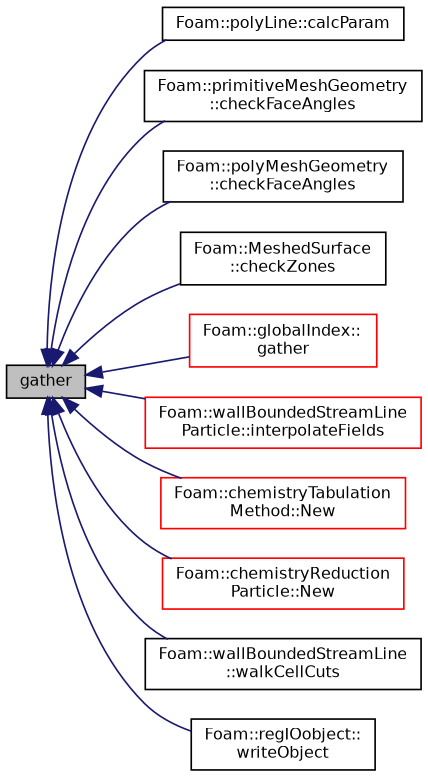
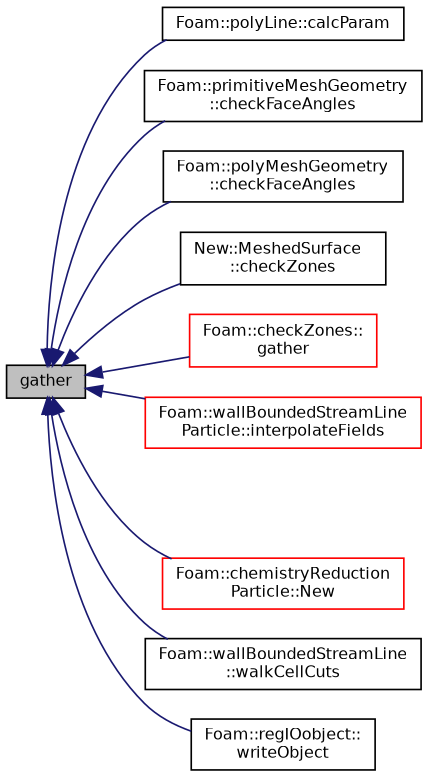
(283, 259) -> (283, 259)
(283, 341) -> (283, 341)
(283, 503) -> none
